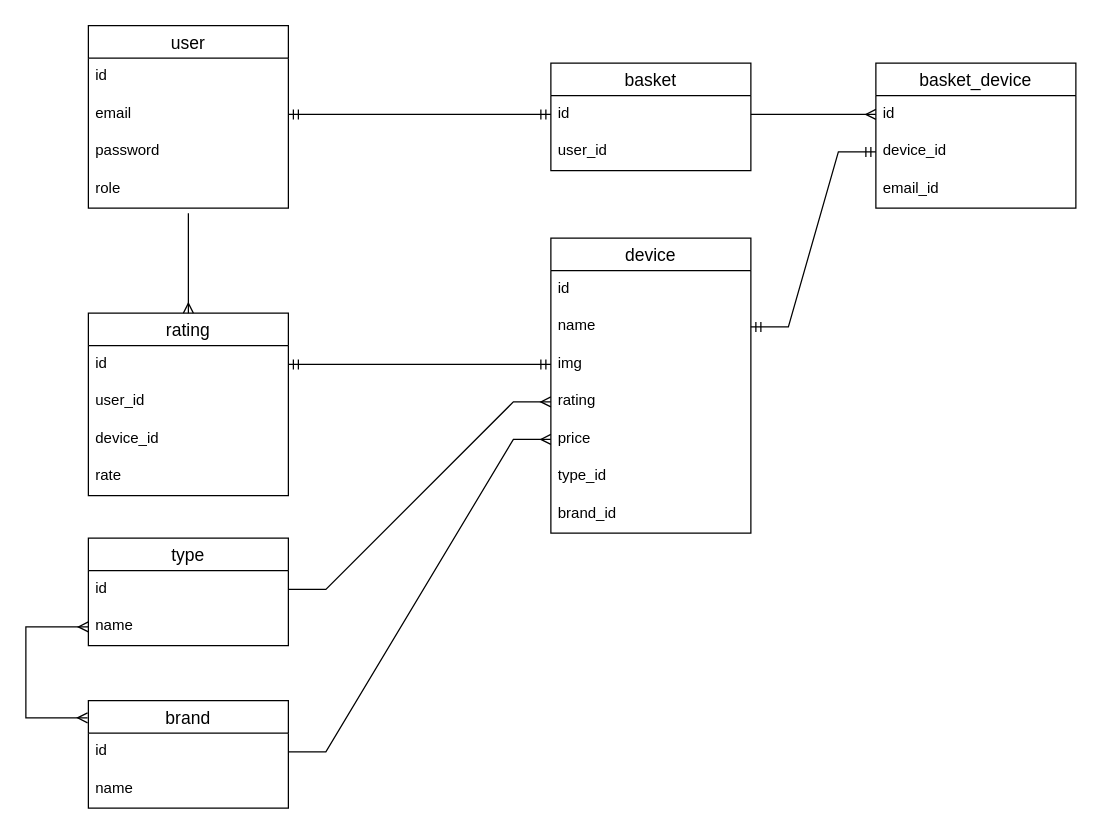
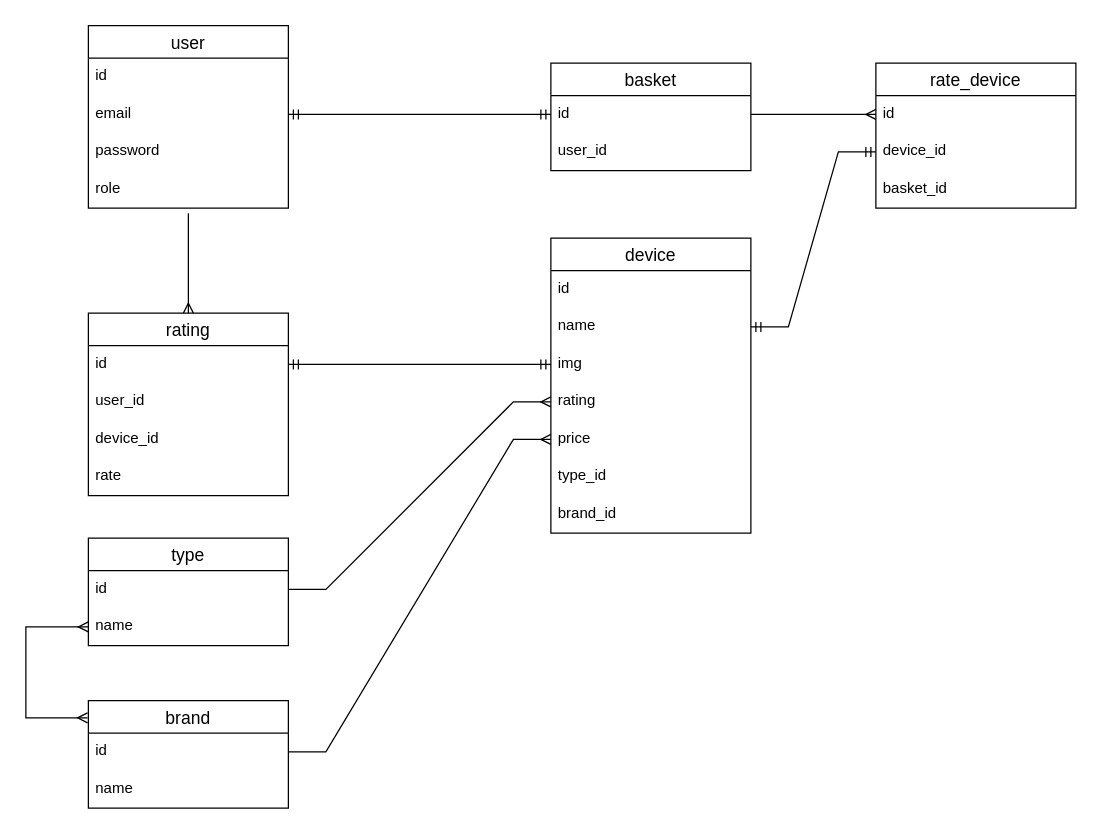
(975, 80) -> (975, 80)
(910, 188) -> (918, 188)
